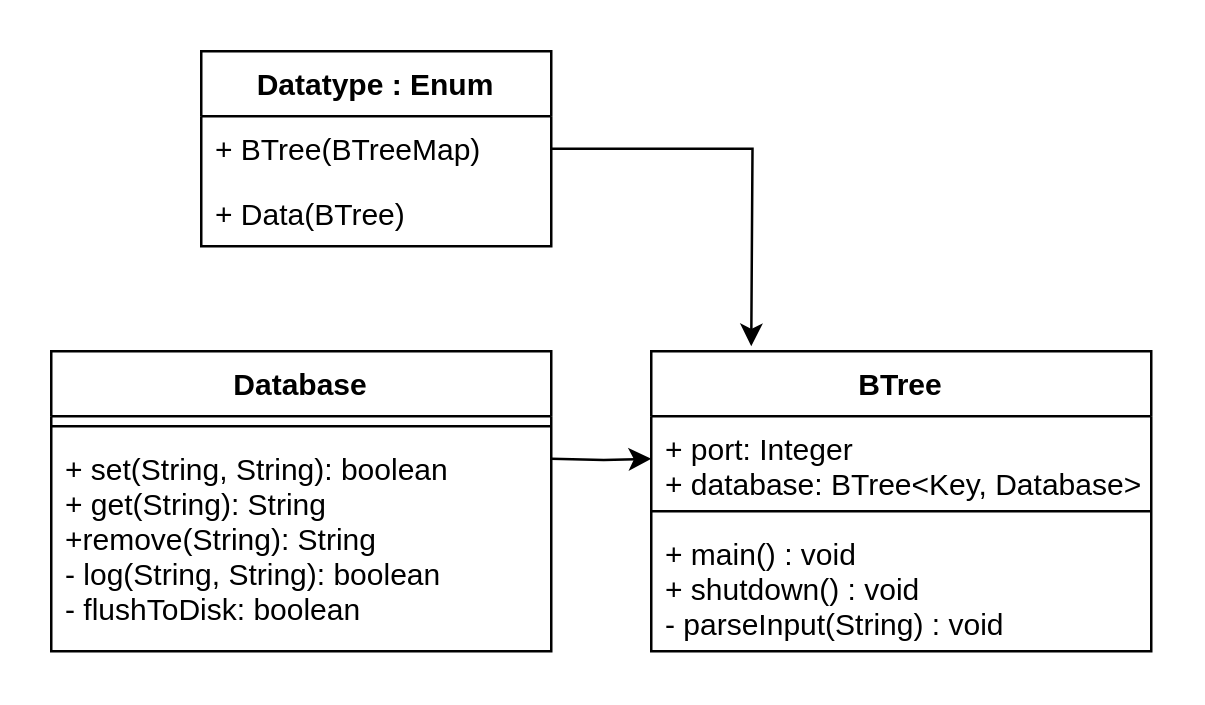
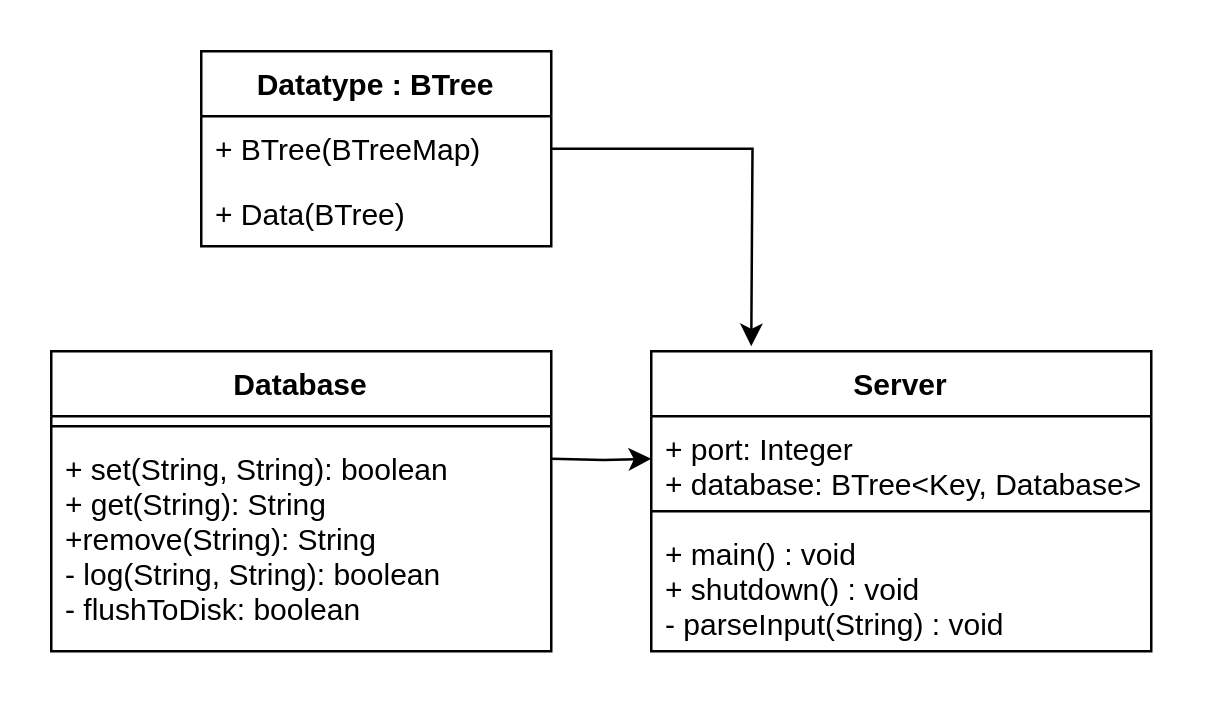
(375, 85) -> (375, 85)
(900, 385) -> (900, 385)
